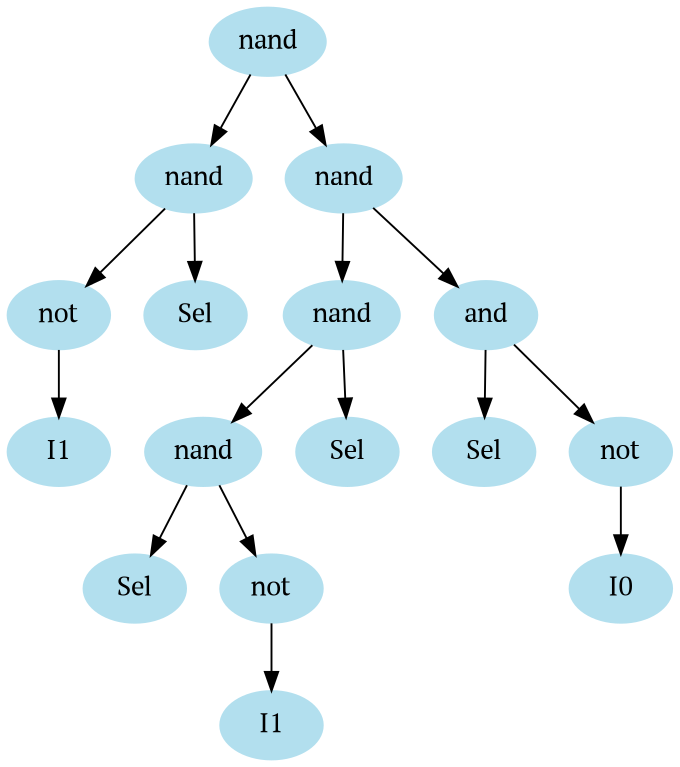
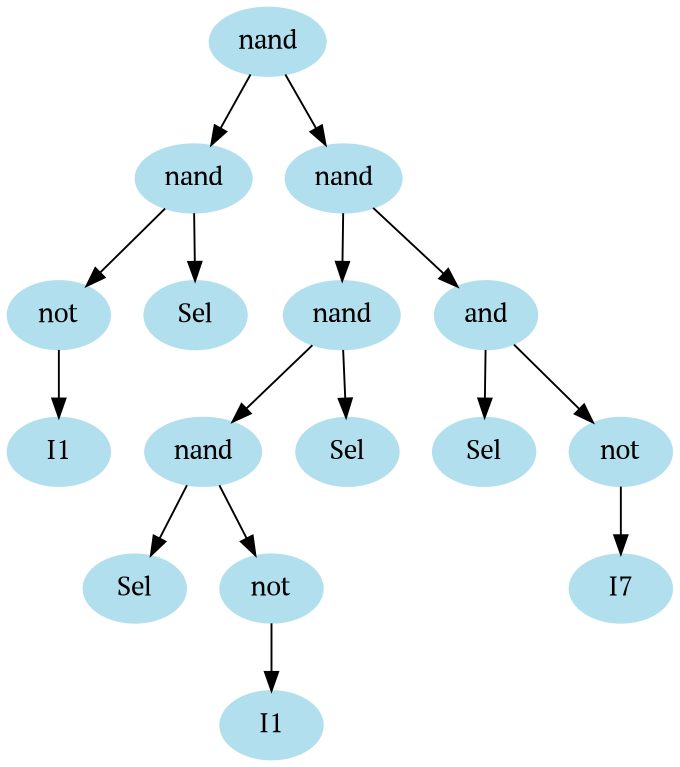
(621, 589) -> (621, 589)
